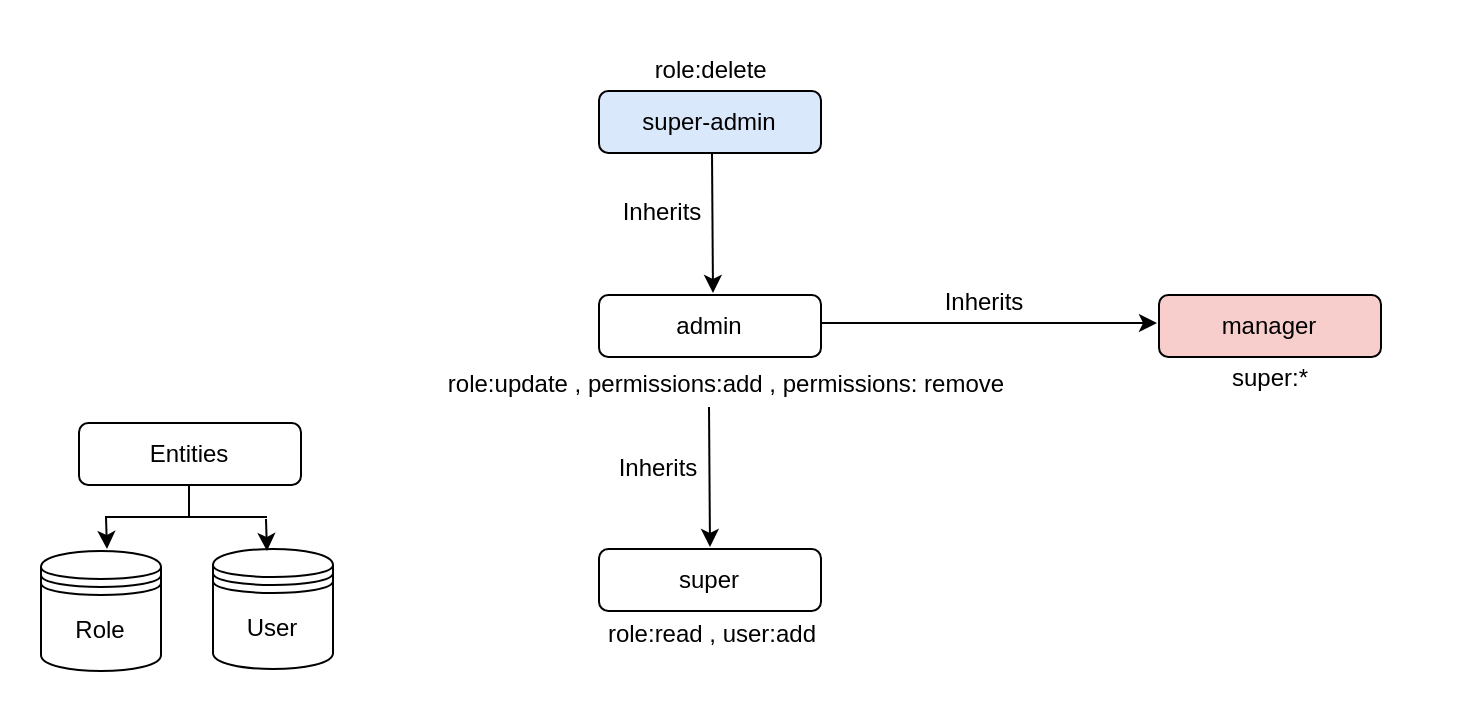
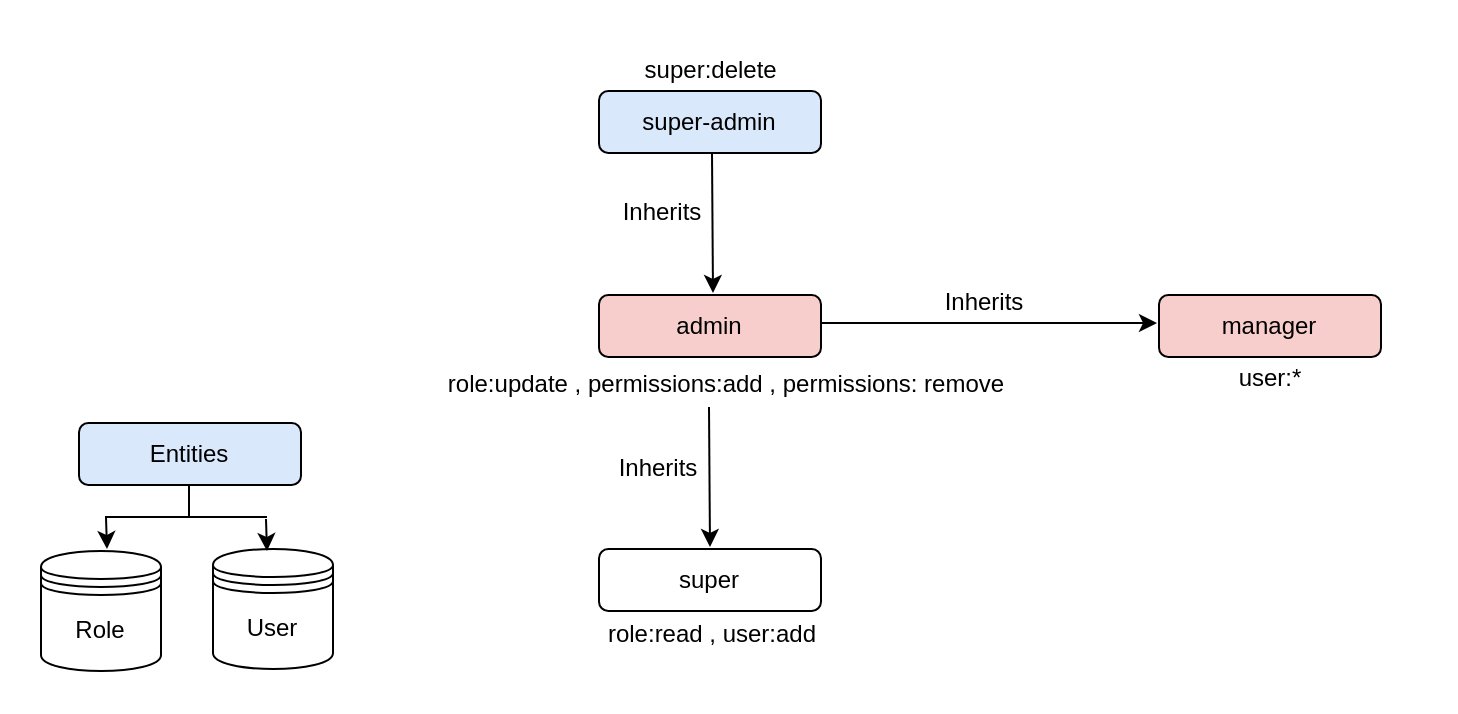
(715, 71) -> (715, 71)
(710, 326) -> (710, 326)
(1271, 379) -> (1271, 379)
(190, 454) -> (190, 454)
